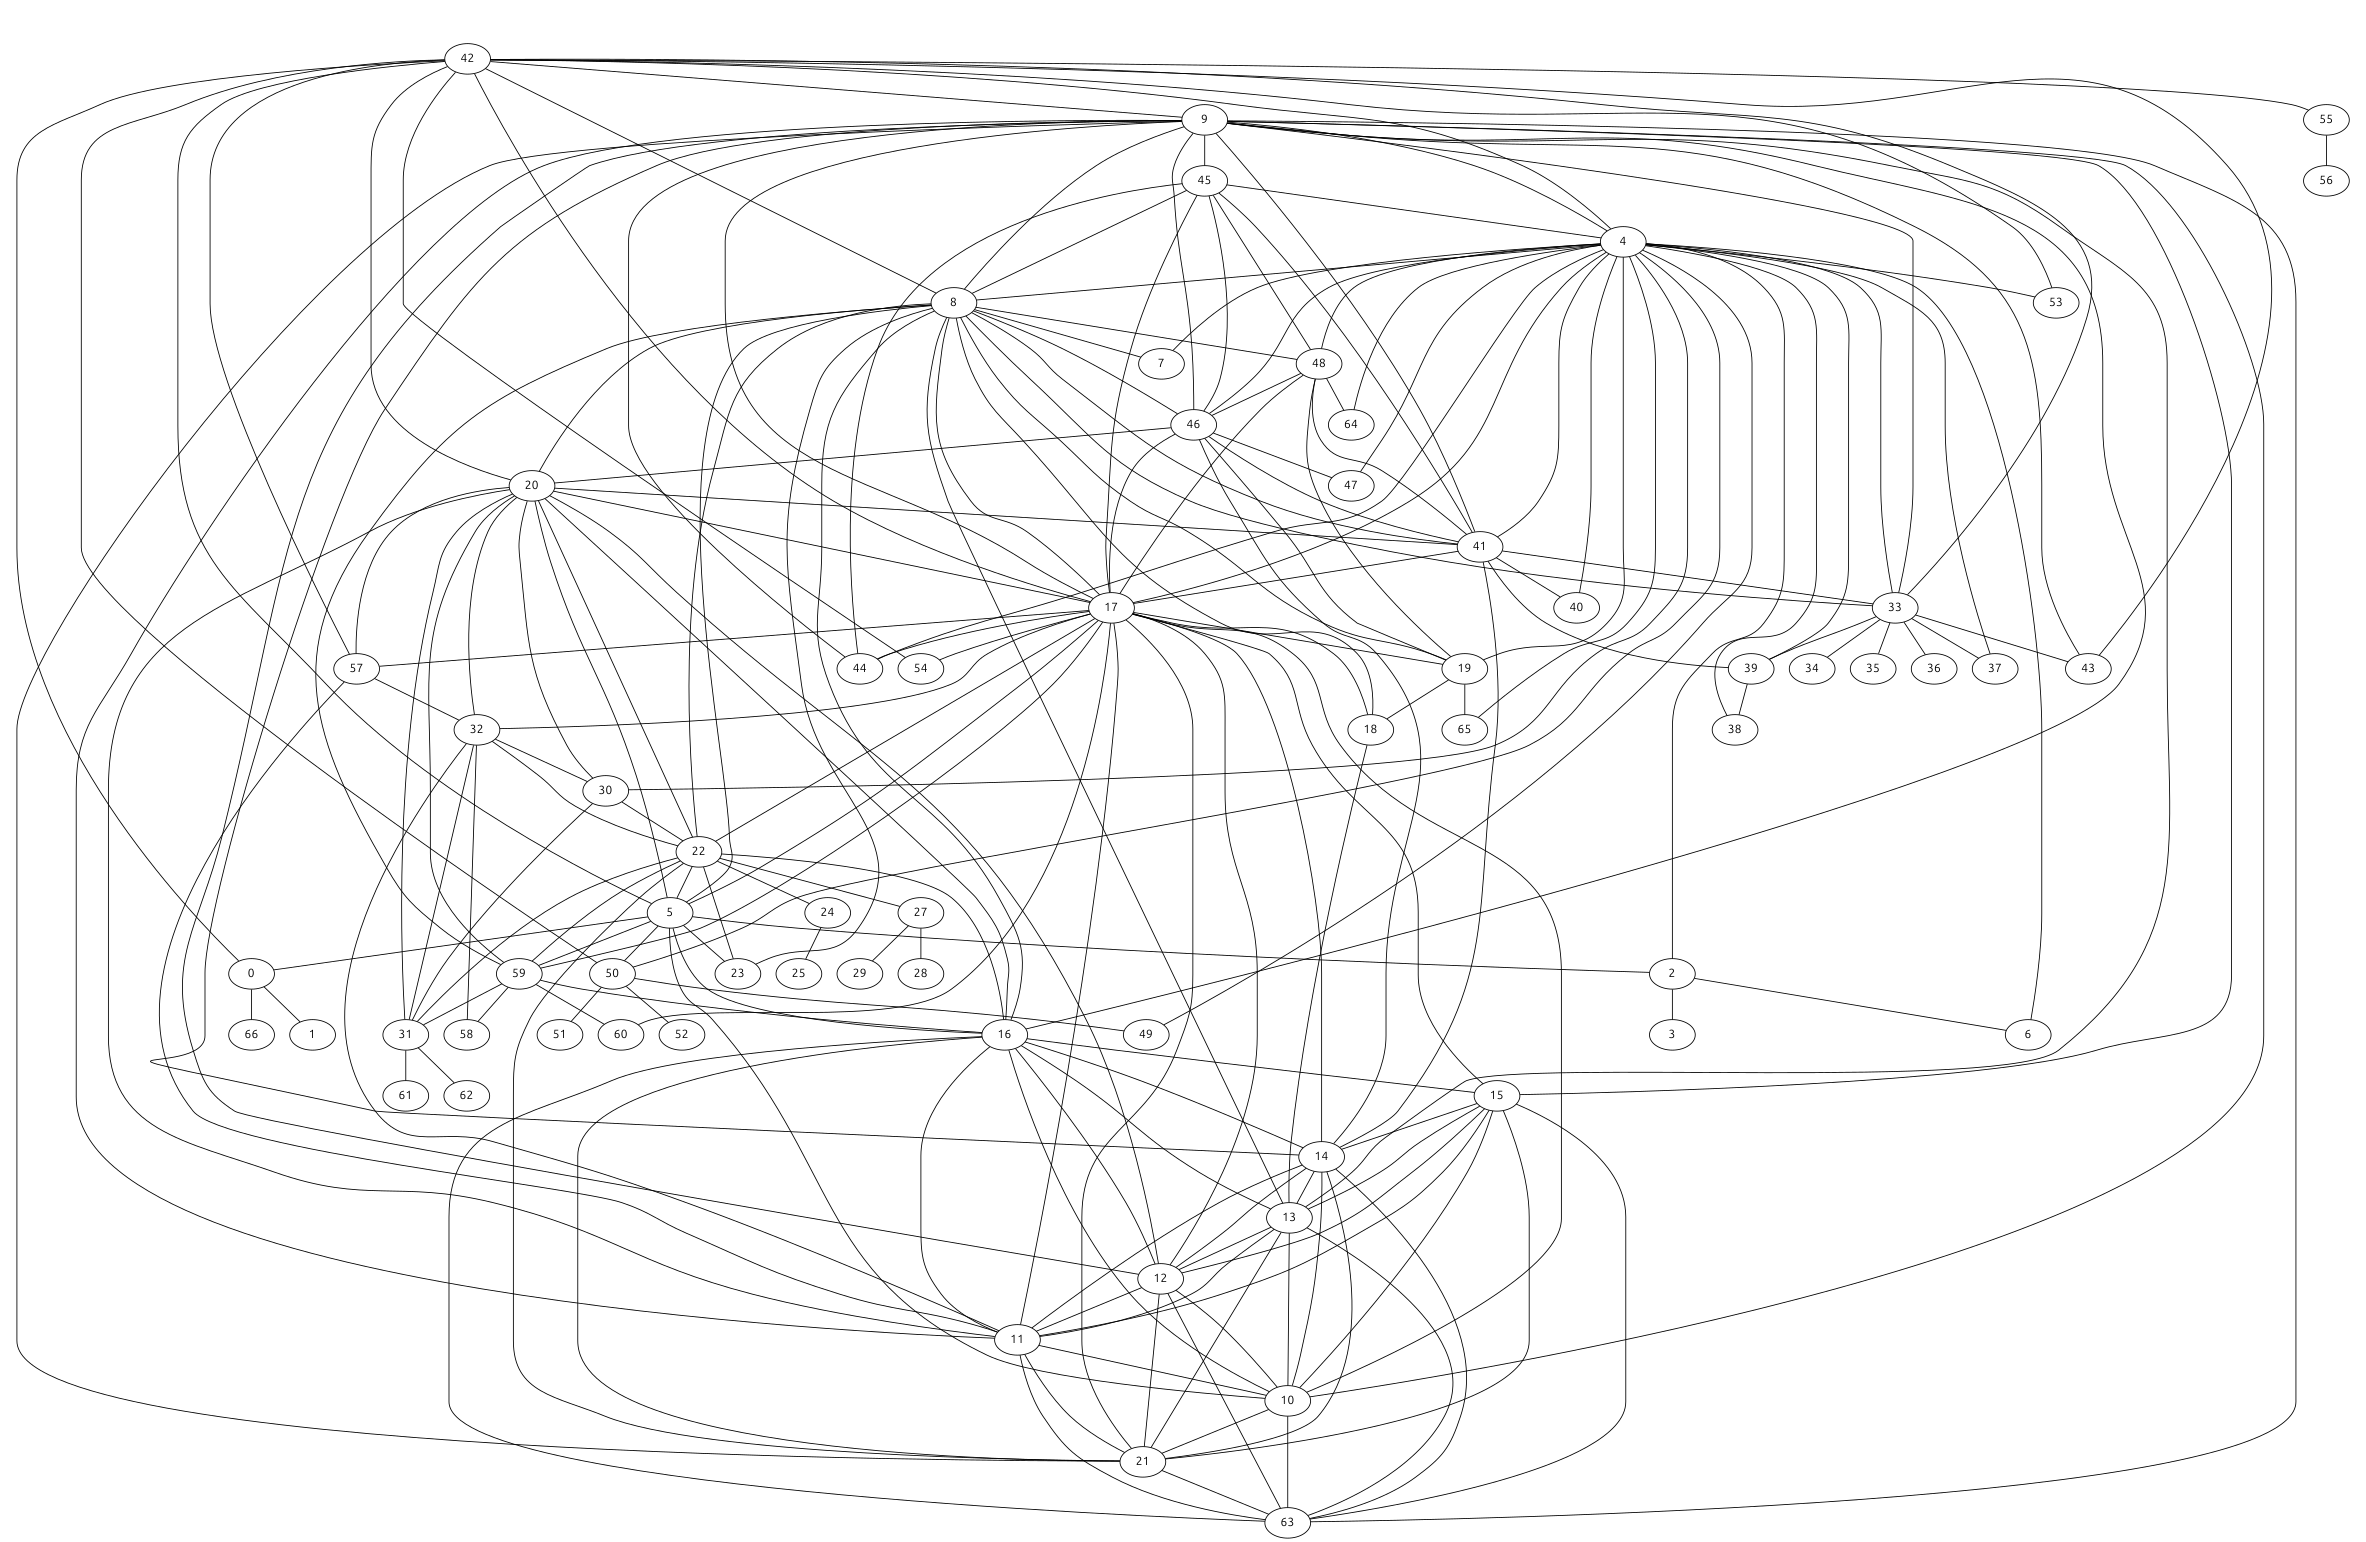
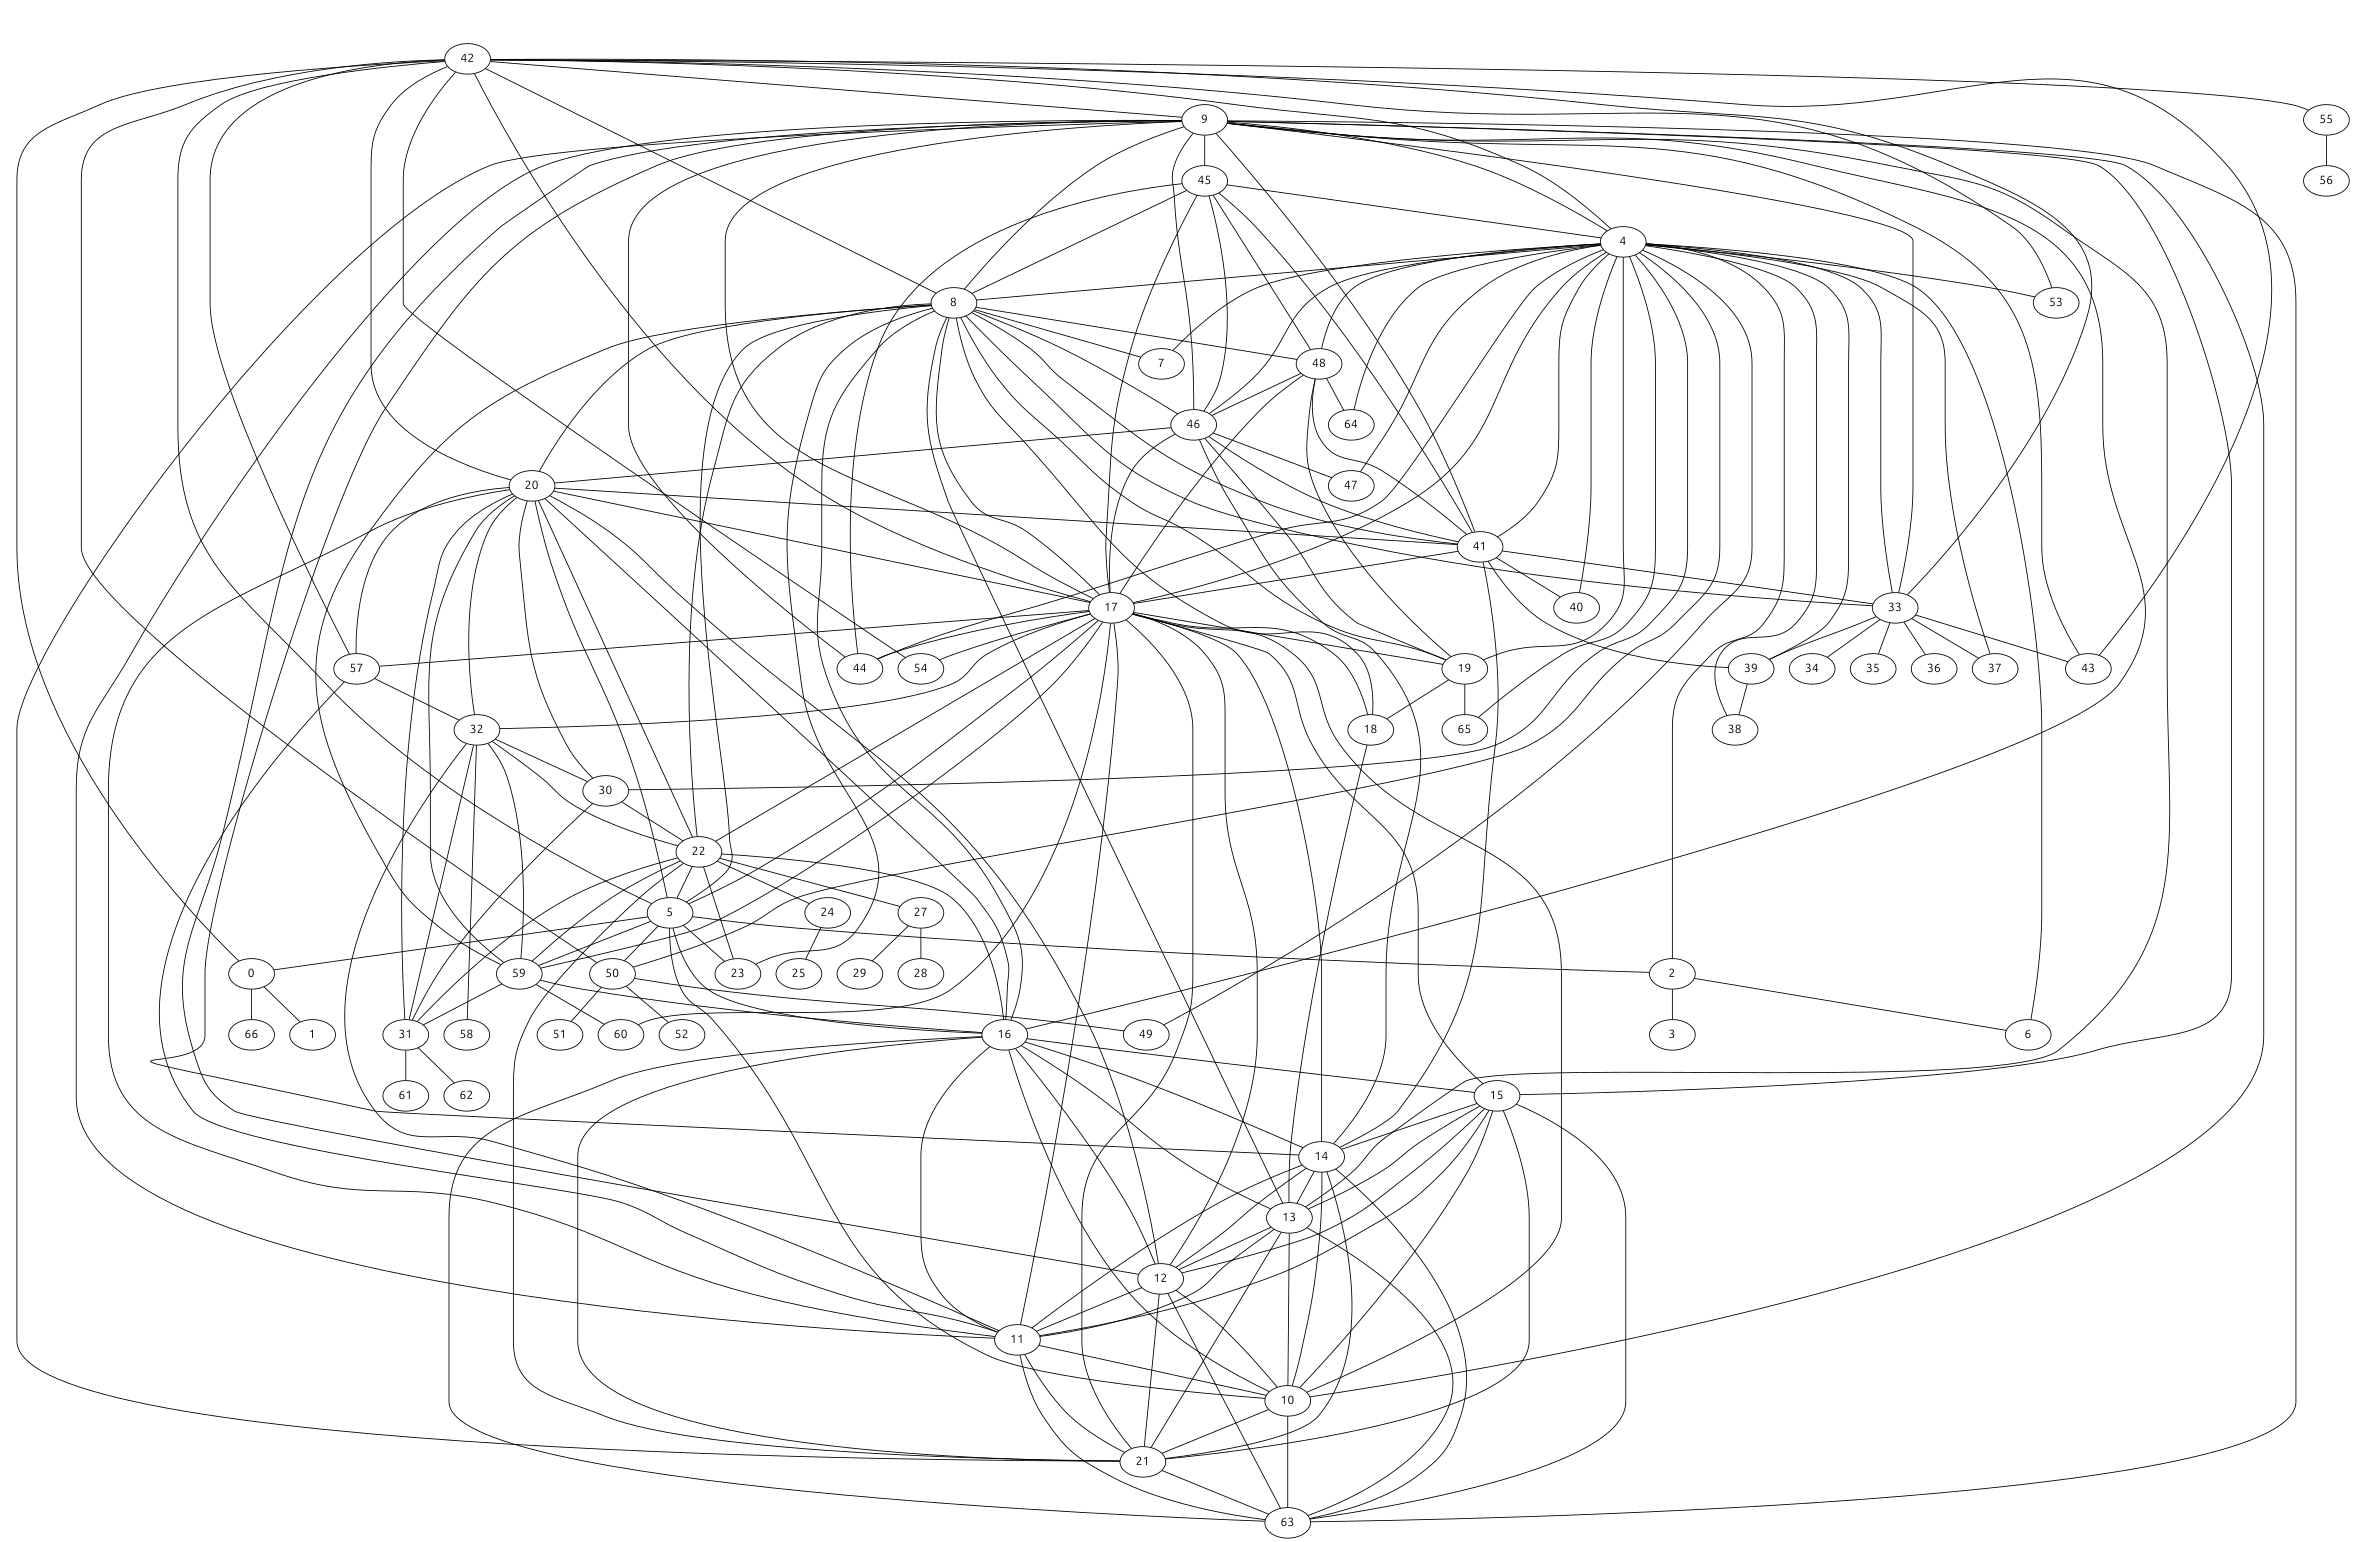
(493, 1004) -> (521, 848)
